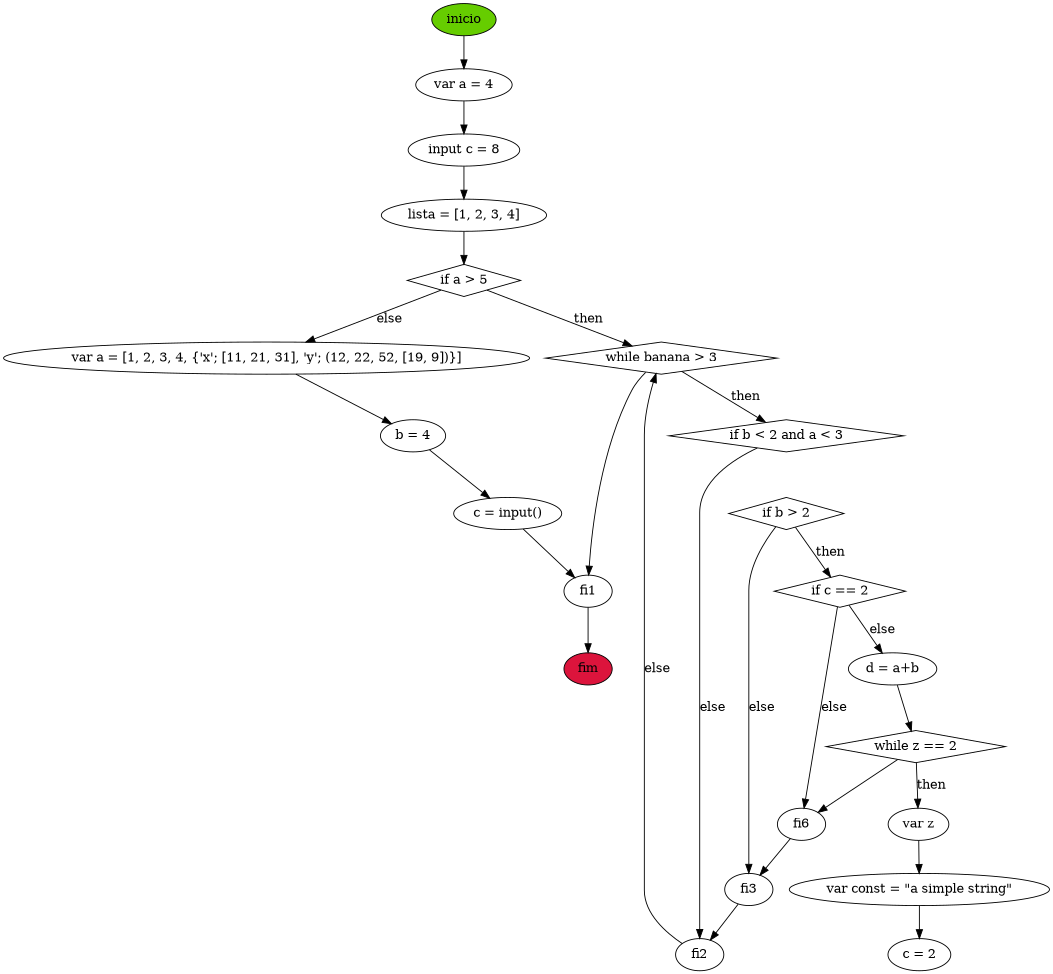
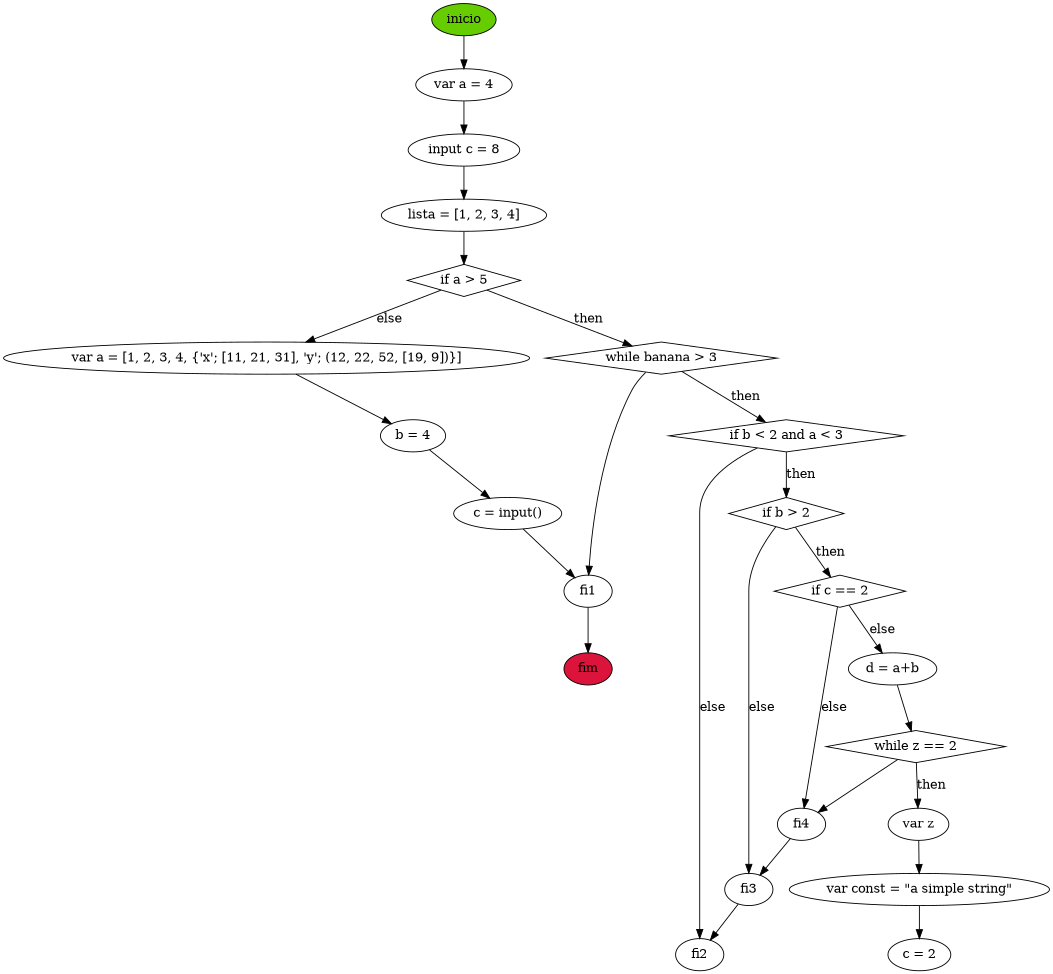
none -> (786, 470)
(644, 670) -> none
(802, 824) -> (802, 824)
